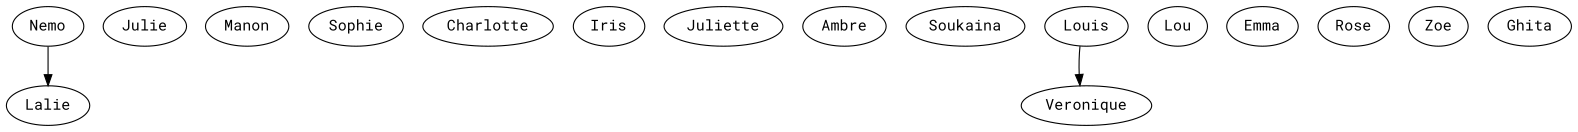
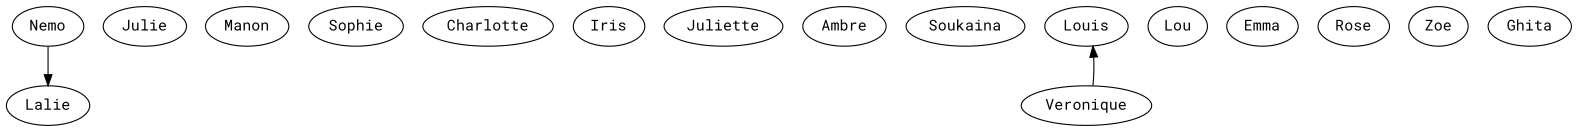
(1079, 60) -> (1094, 71)
